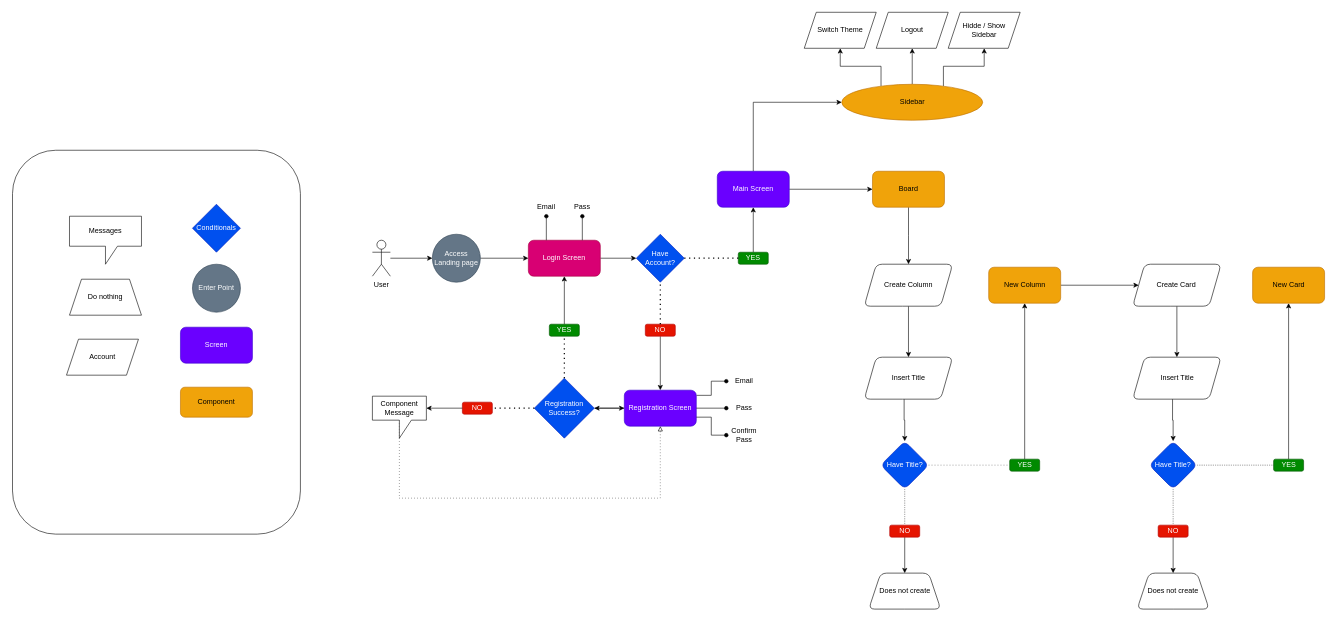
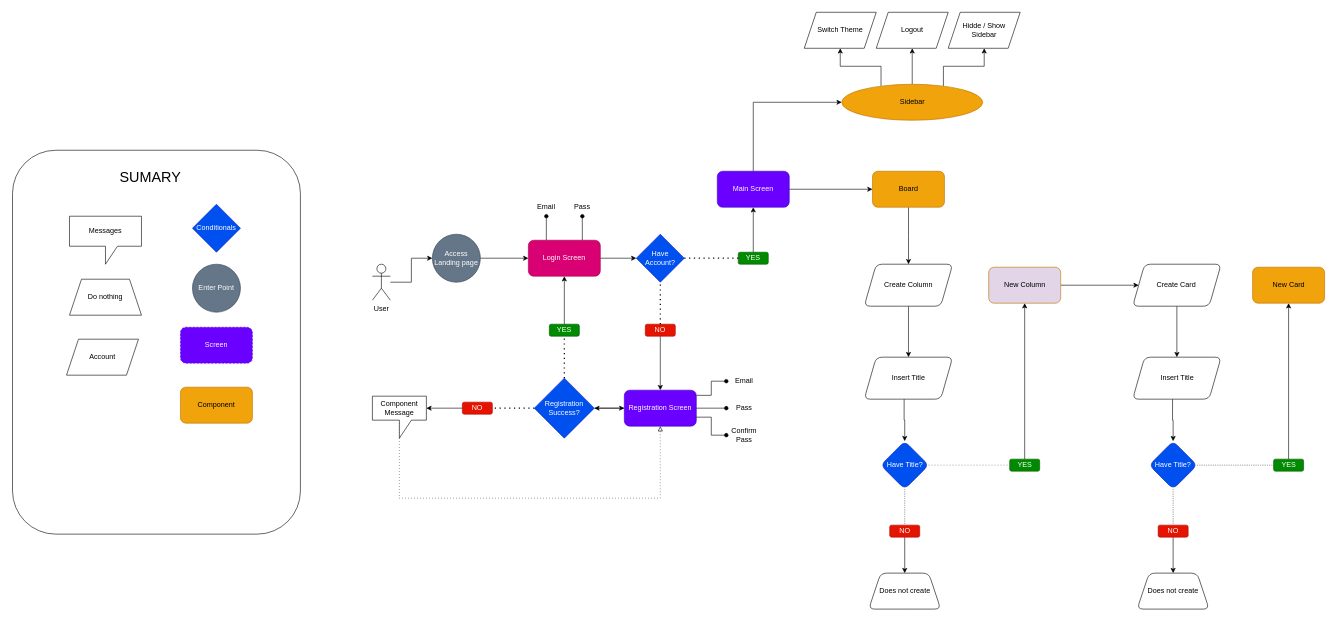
none -> (150, 177)
(381, 258) -> (381, 282)
(1025, 285) -> (1025, 285)
(216, 345) -> (216, 345)
(216, 402) -> (216, 405)
